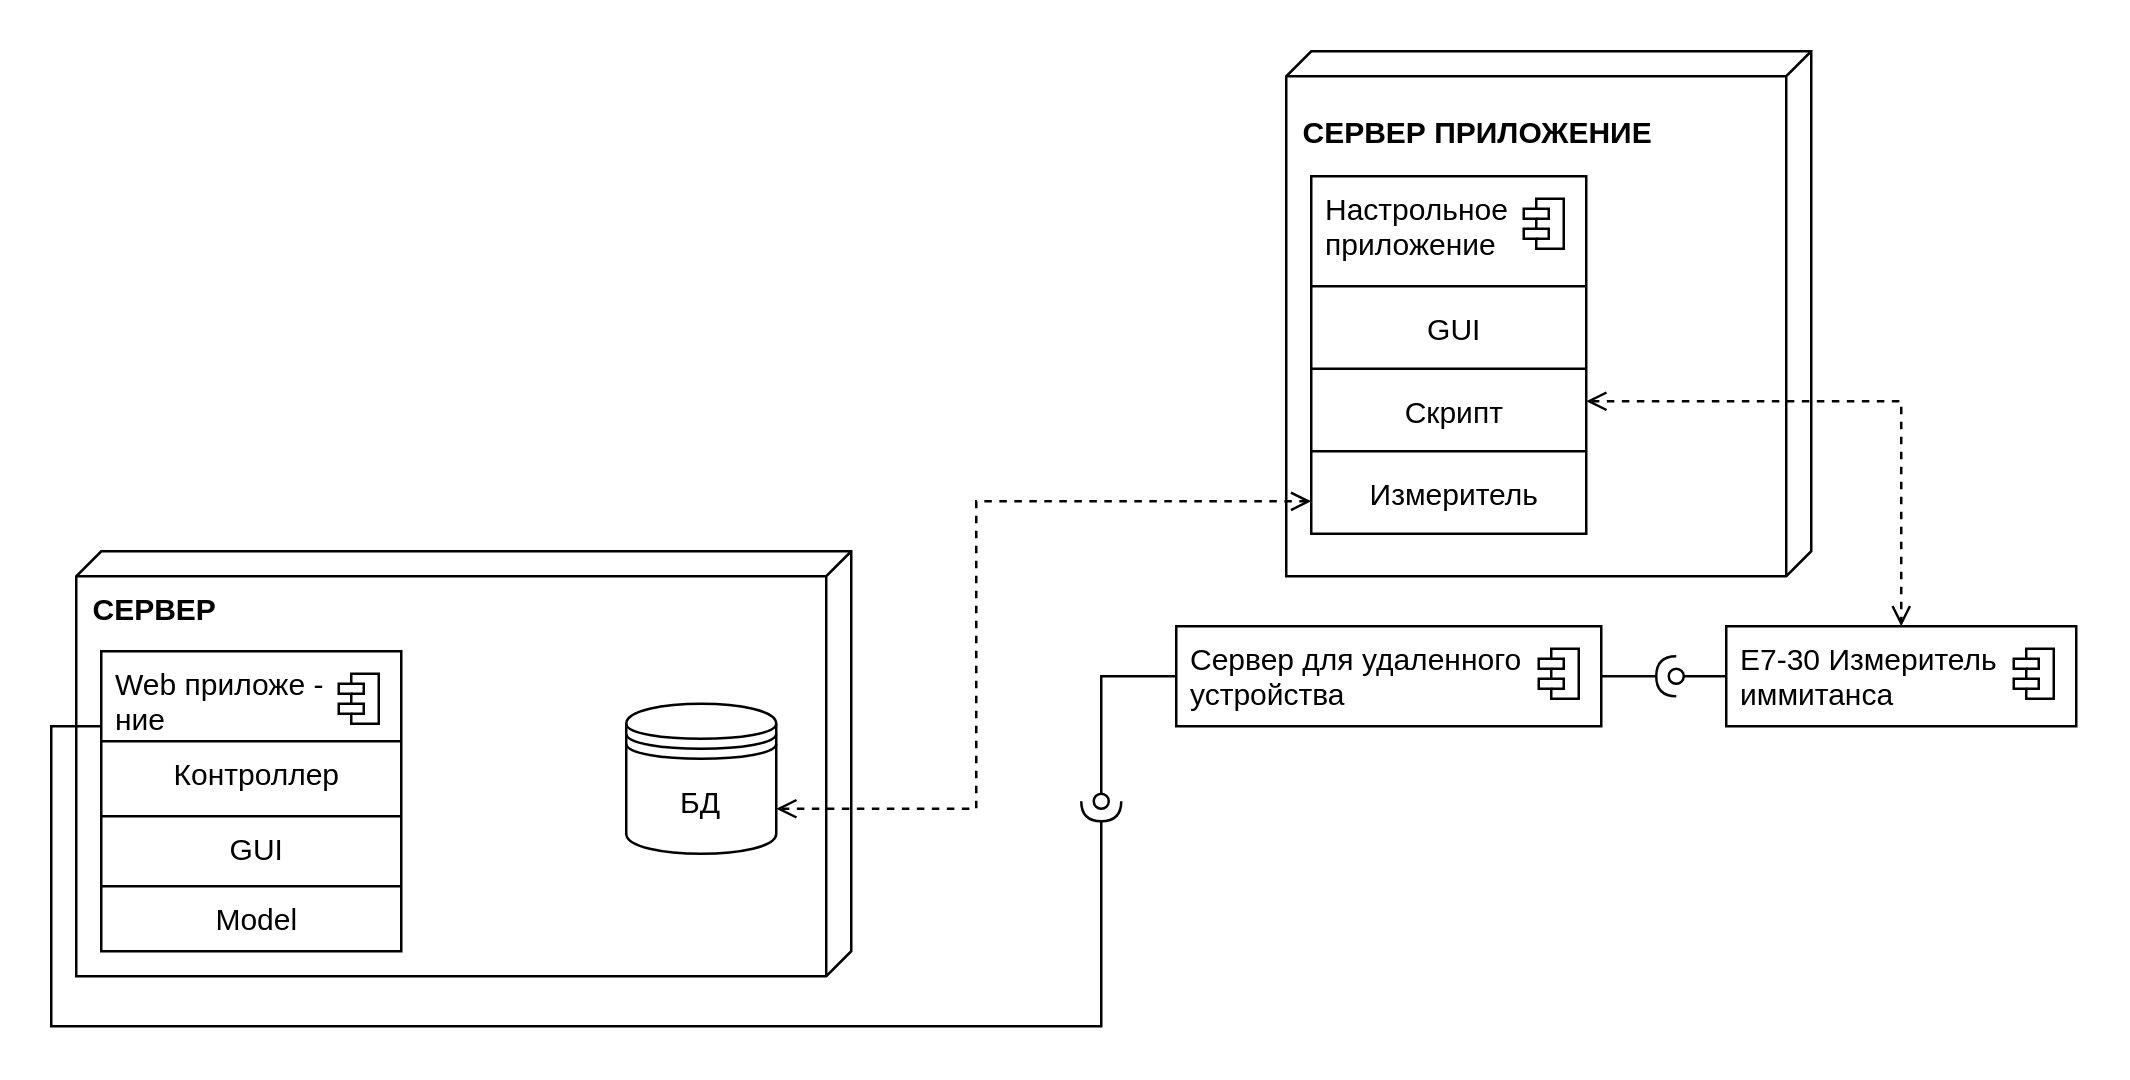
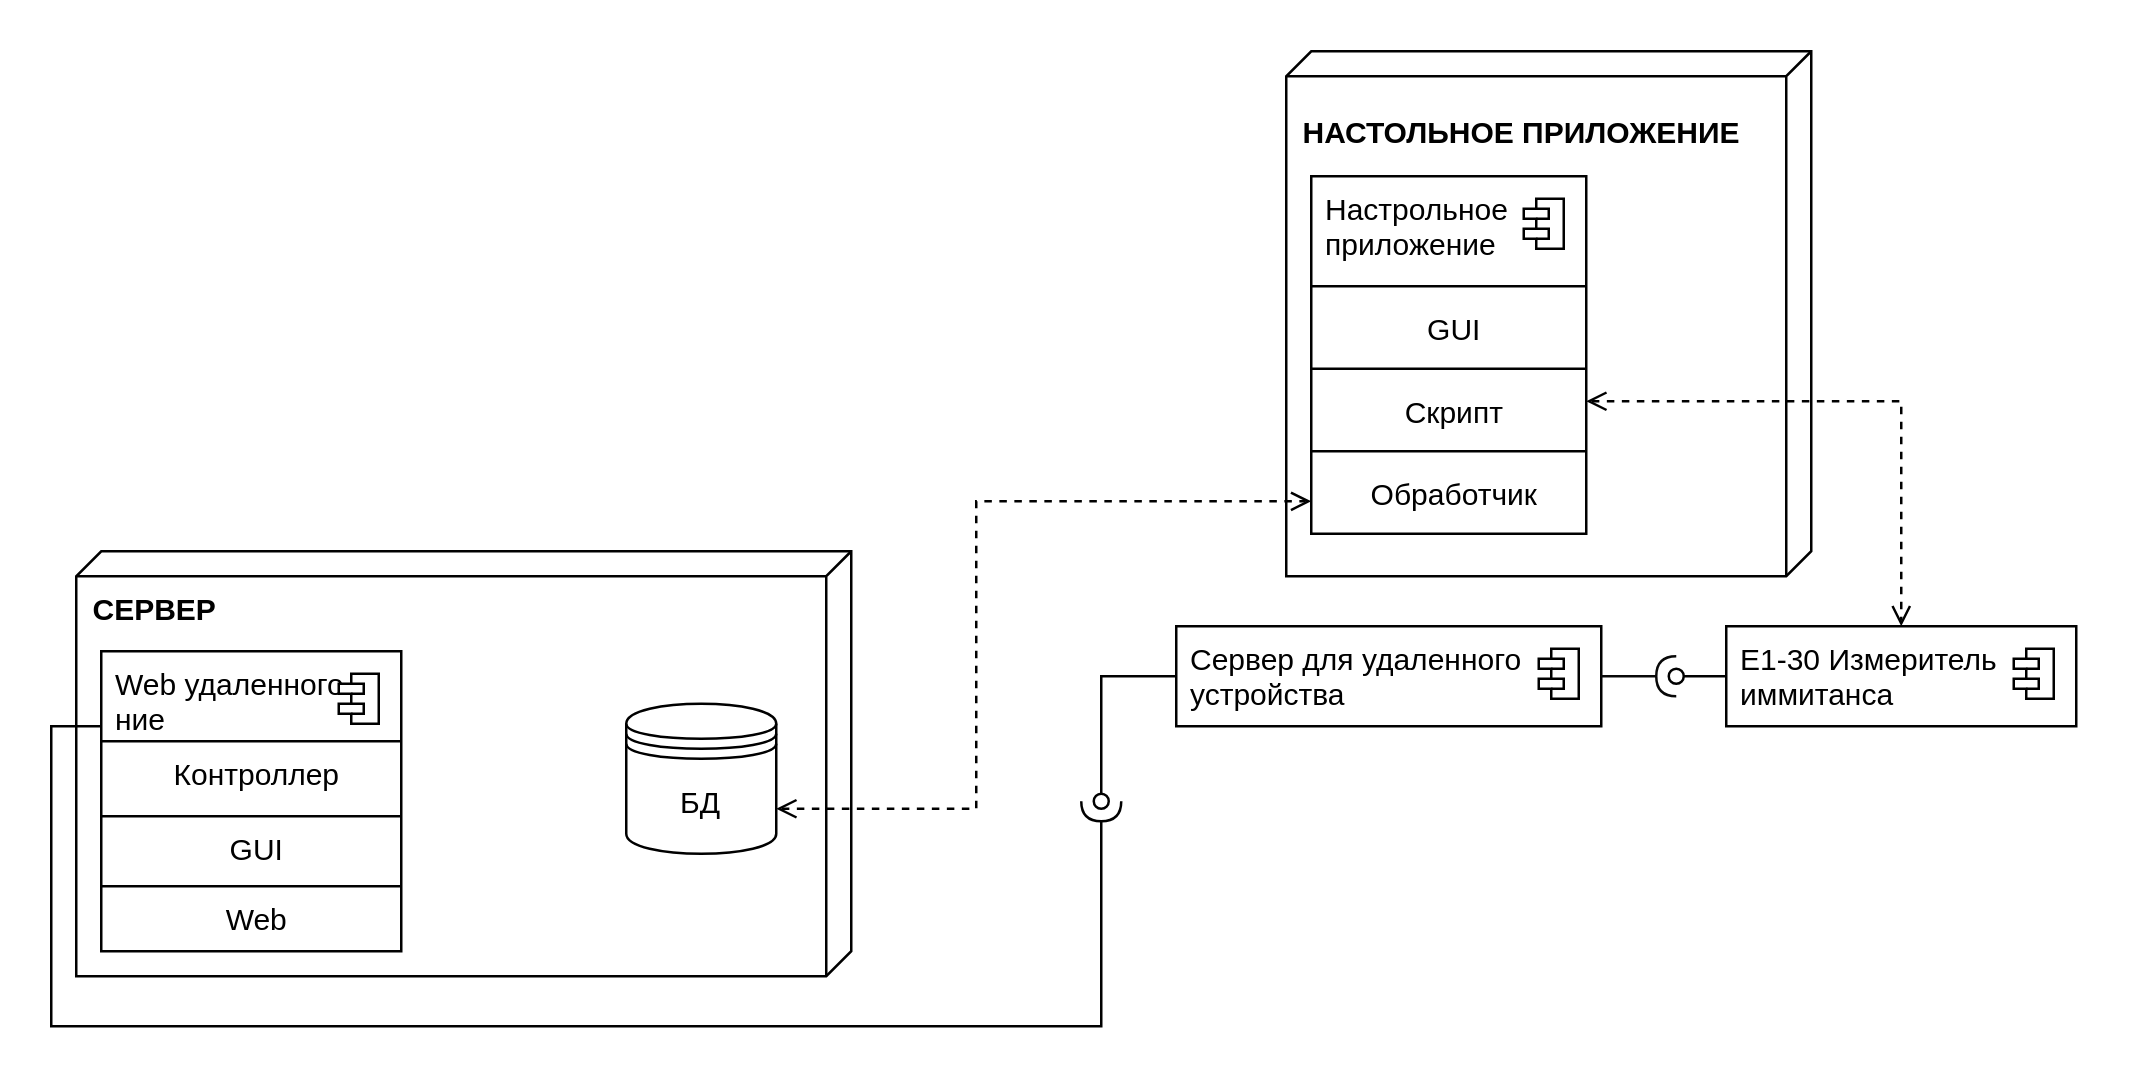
(1547, 125) -> (1606, 125)
(1455, 497) -> (1455, 497)
(1872, 680) -> (1872, 680)
(222, 705) -> (247, 705)
(258, 922) -> (258, 922)
